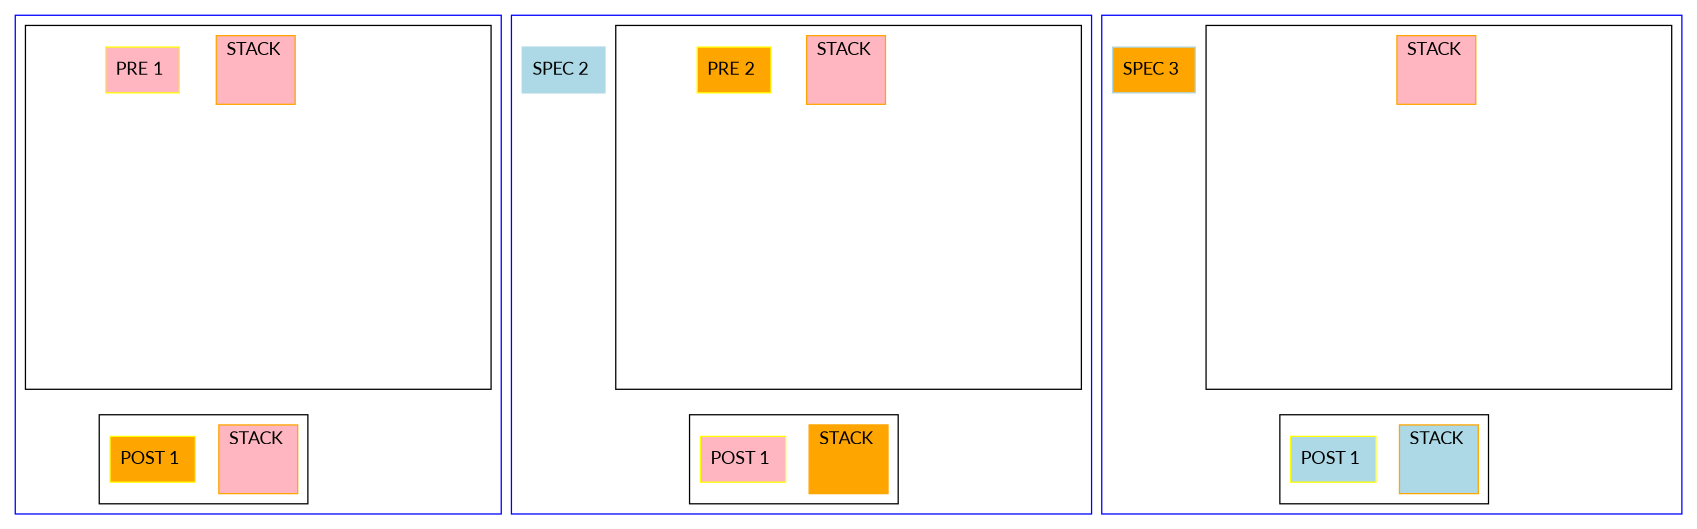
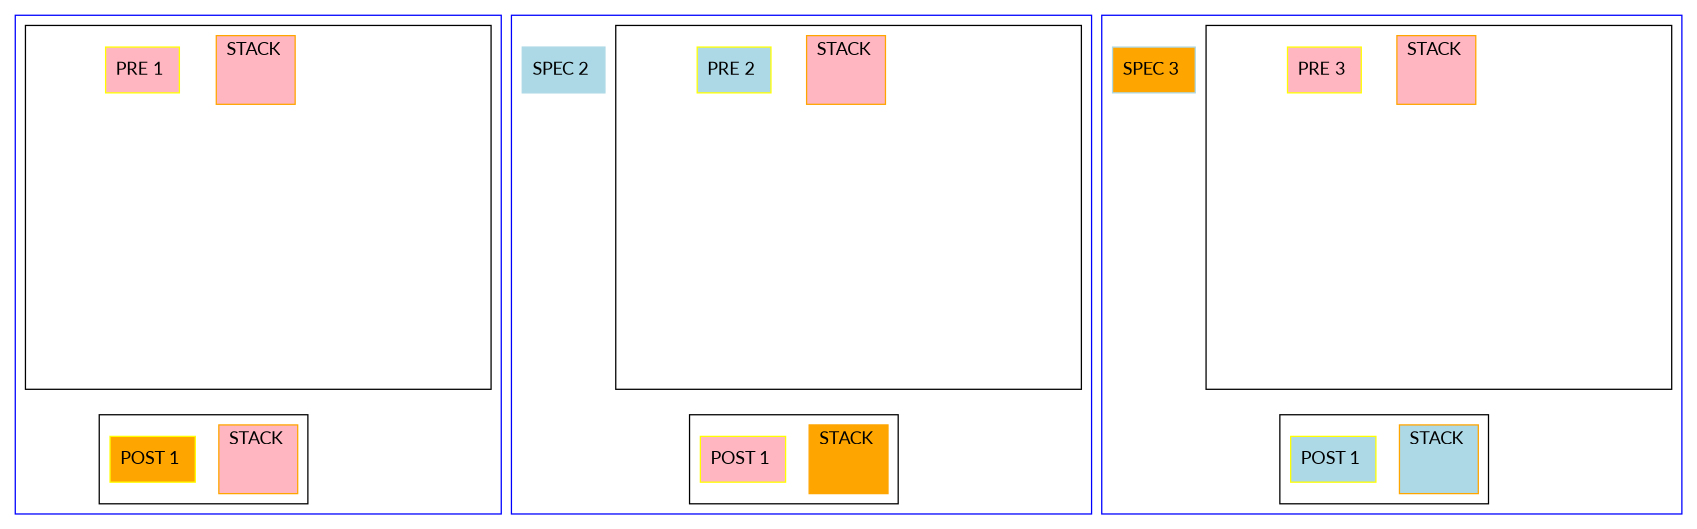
(734, 70) -> (734, 70)
none -> (1324, 70)
